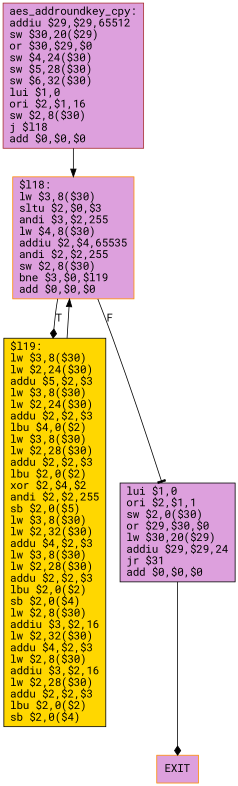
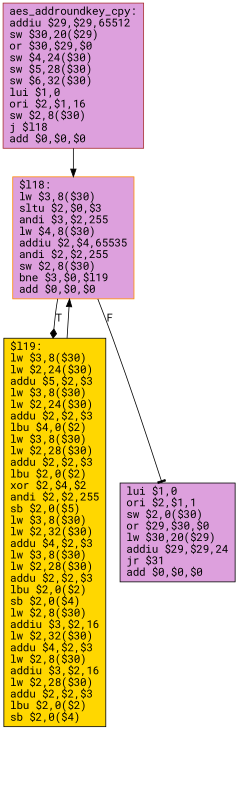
(178, 769) -> none
